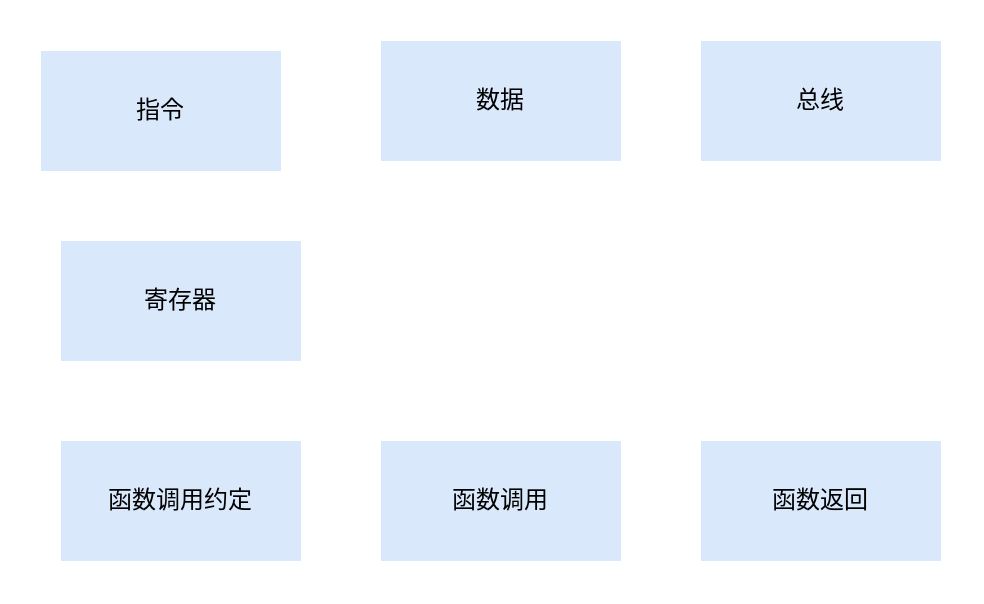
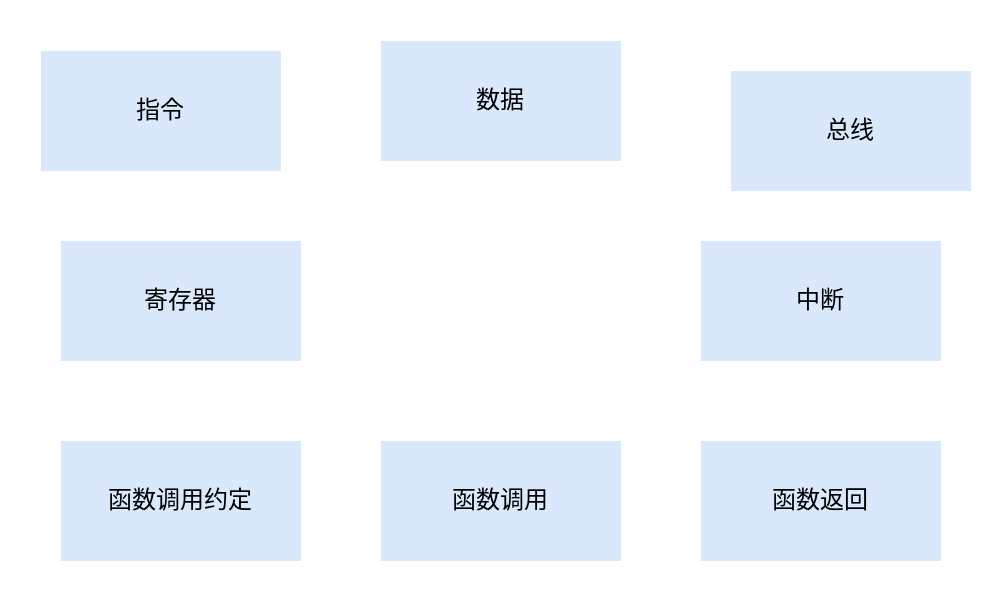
(821, 101) -> (851, 131)
none -> (821, 301)
